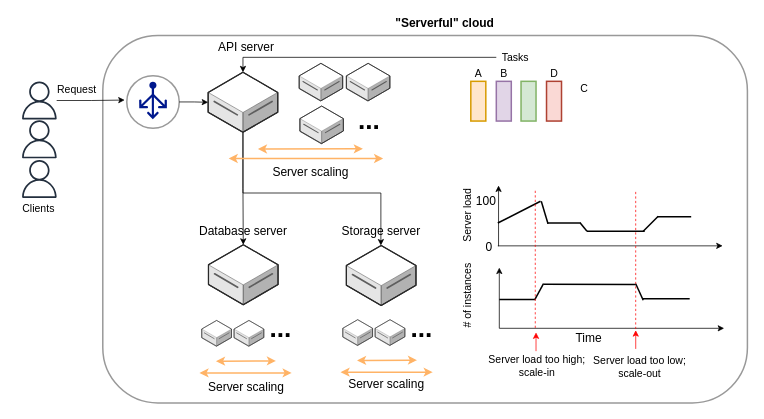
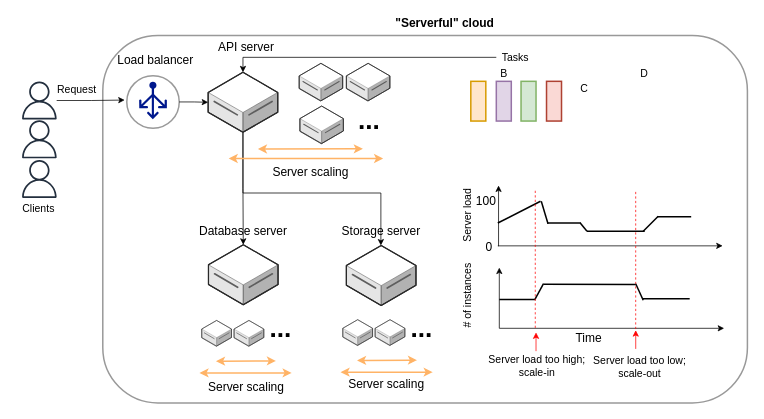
none -> (155, 60)
(478, 74) -> none
(554, 74) -> (644, 74)
